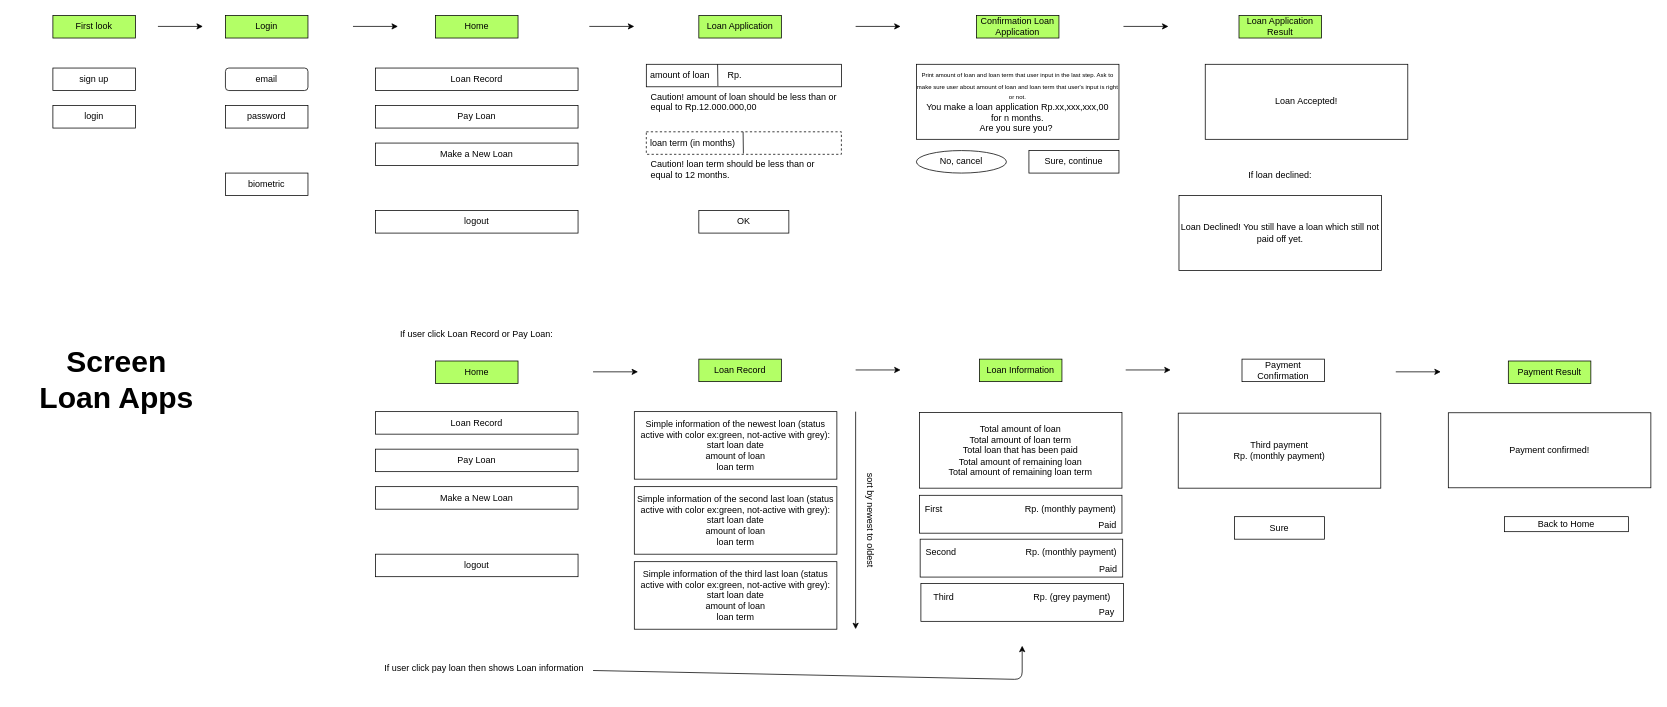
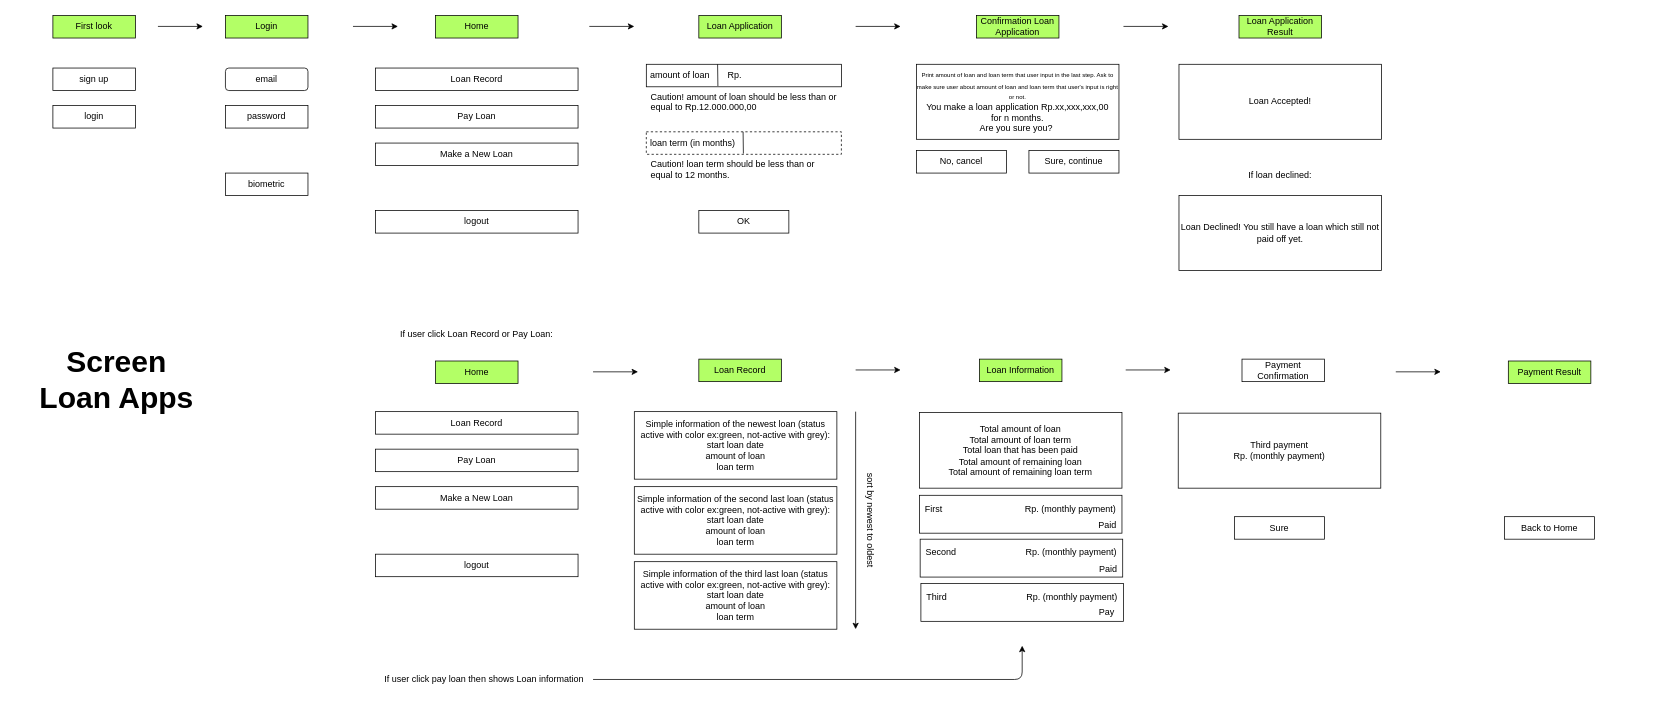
(1306, 102) -> (1280, 102)
(961, 162) -> (961, 162)
(1549, 450) -> none
(1566, 524) -> (1549, 528)
(1022, 602) -> (1022, 602)
(484, 668) -> (484, 679)
